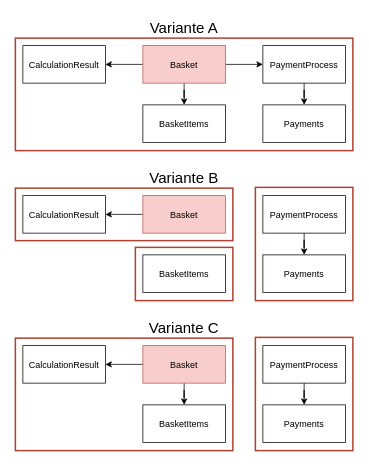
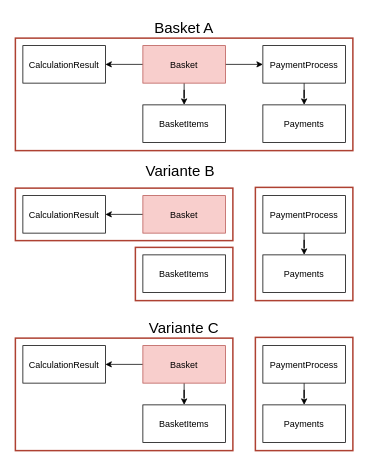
(184, 28) -> (184, 28)
(184, 177) -> (180, 169)
